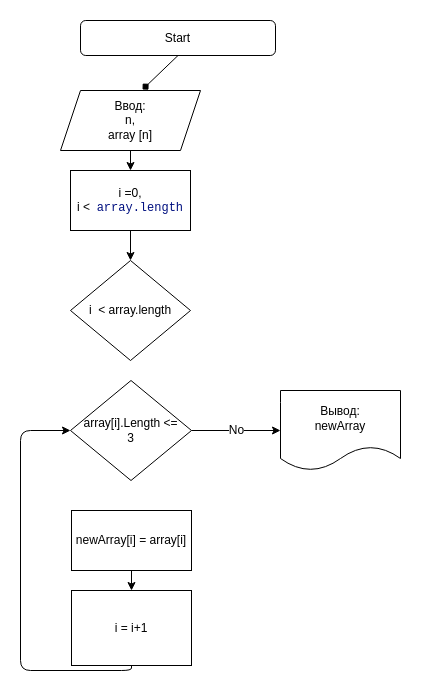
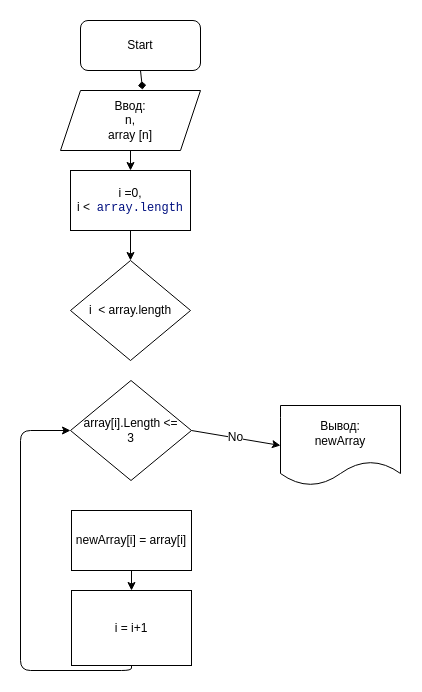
(178, 38) -> (141, 46)
(341, 431) -> (341, 446)
